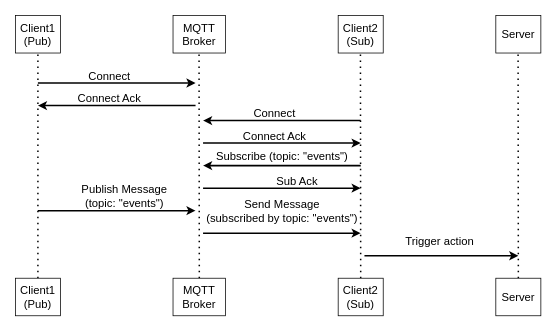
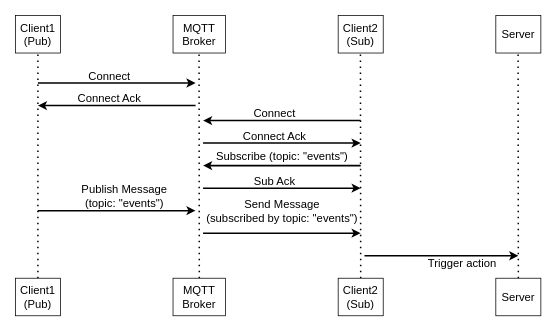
(297, 180) -> (274, 180)
(439, 240) -> (462, 263)
